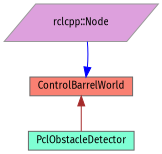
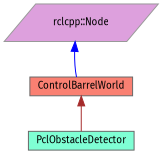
(88, 54) -> (75, 64)
